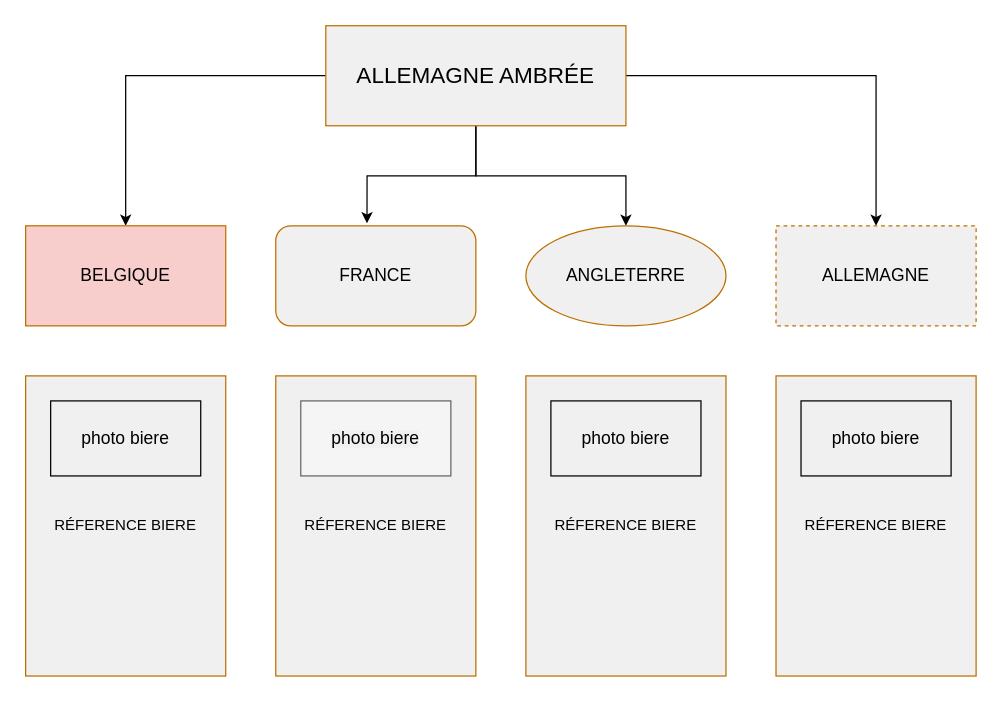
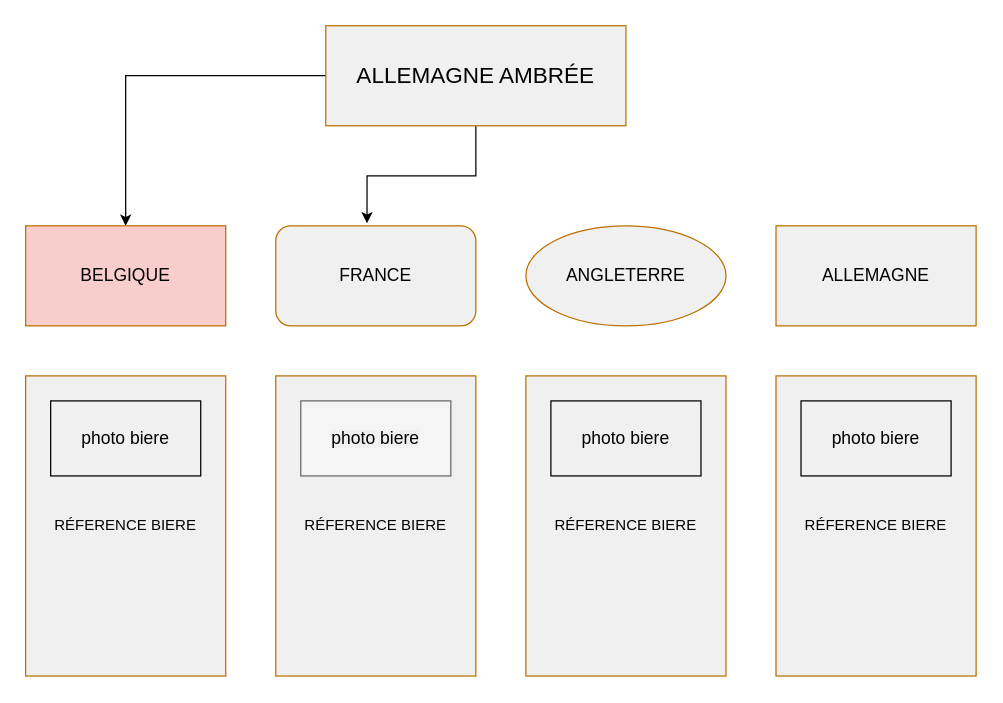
(822, 76) -> none
(572, 176) -> none
(876, 276) -> (876, 276)
